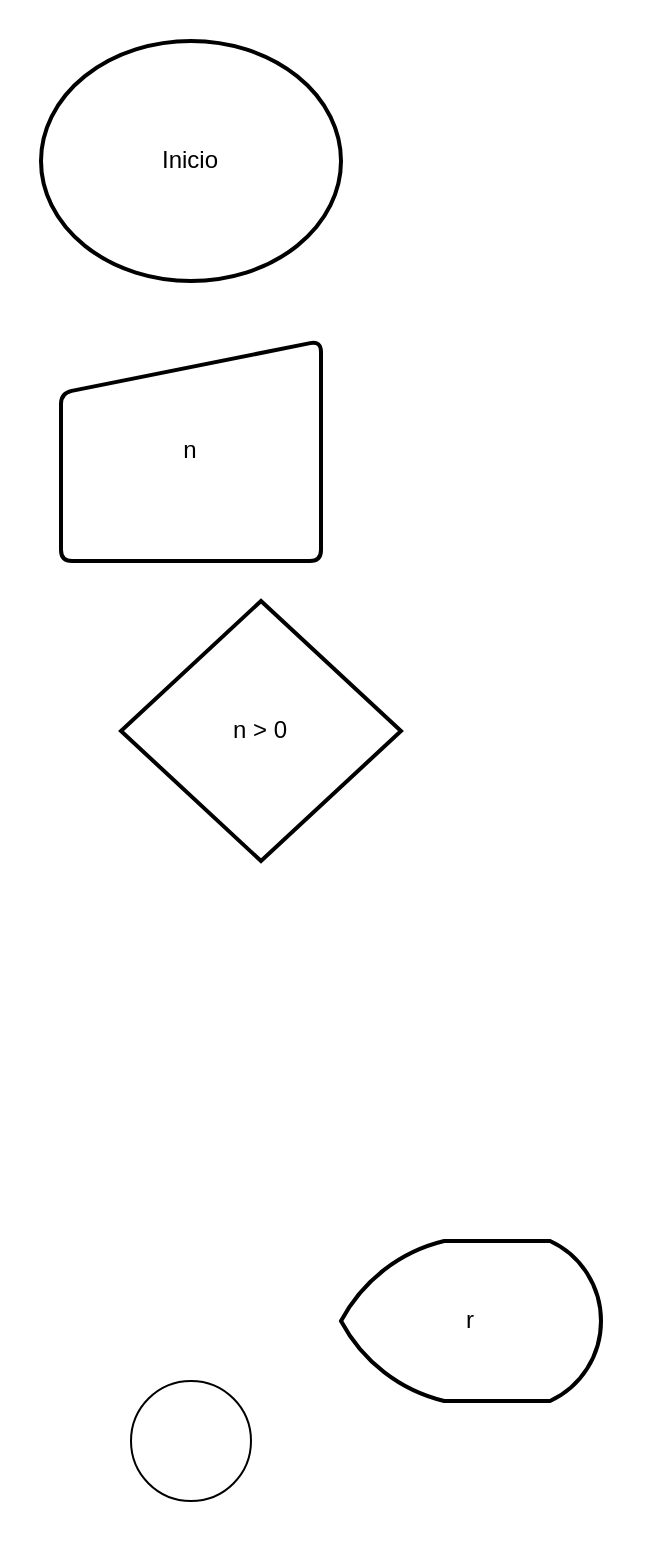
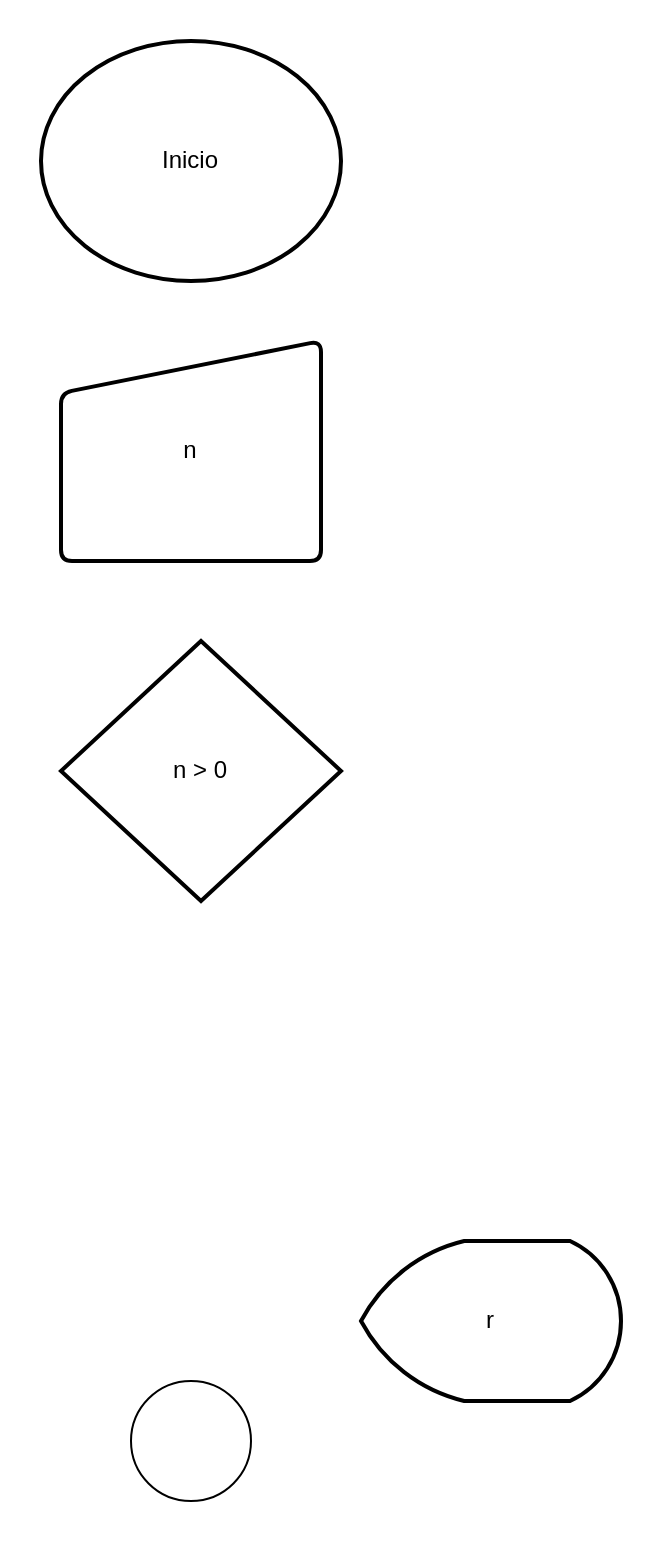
(261, 731) -> (201, 771)
(471, 1321) -> (491, 1321)
